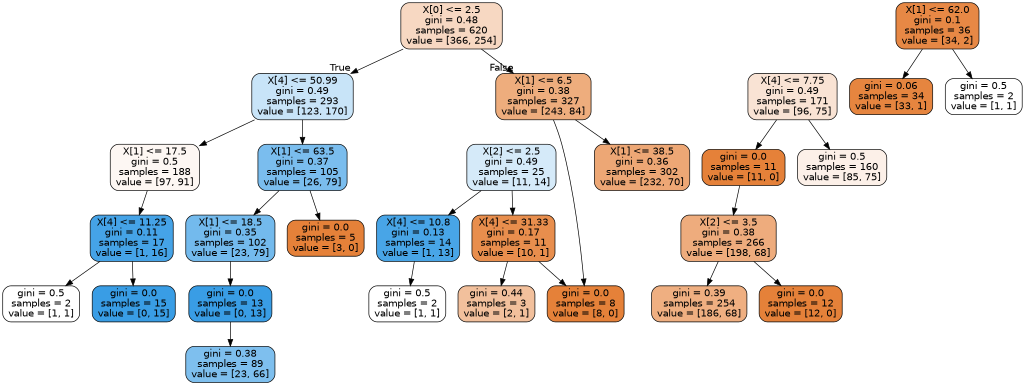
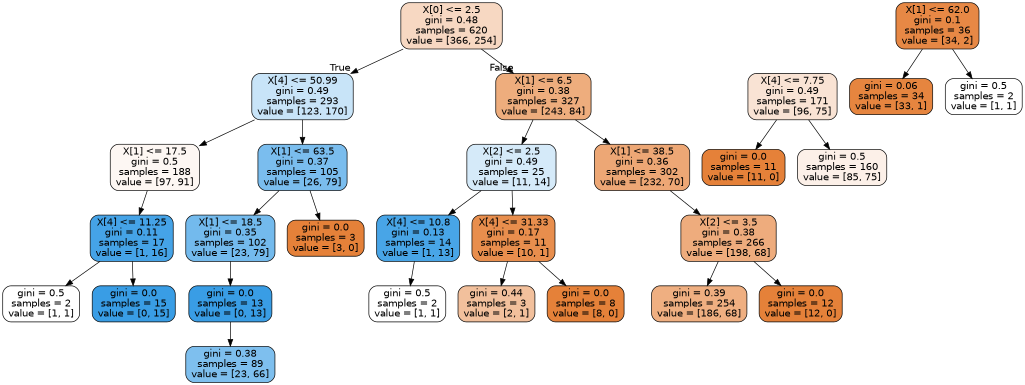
(737, 197) -> (683, 201)
(573, 198) -> (529, 129)
(326, 238) -> (326, 238)
